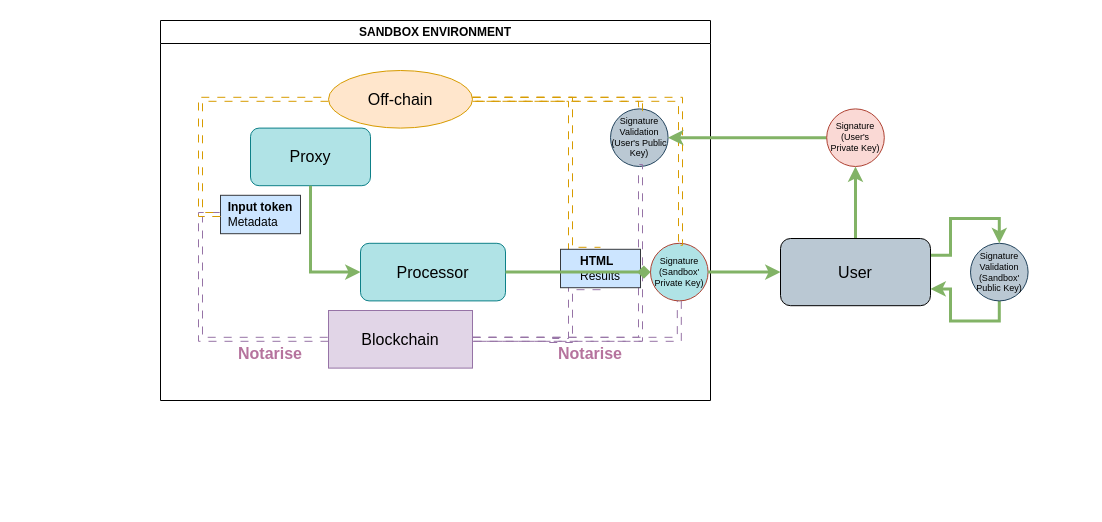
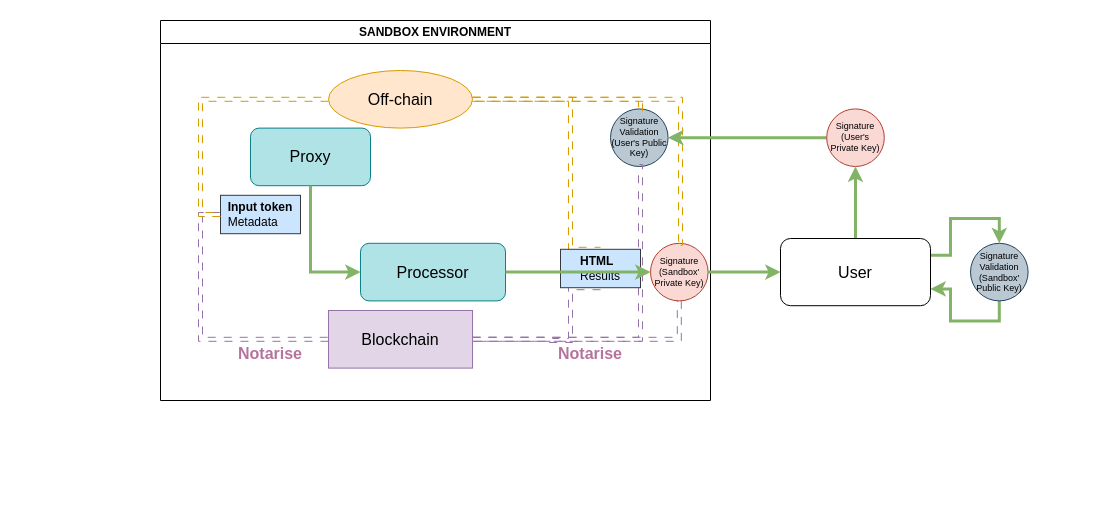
(636, 272) -> (636, 272)
(679, 272) -> (679, 272)
(856, 272) -> (856, 272)
